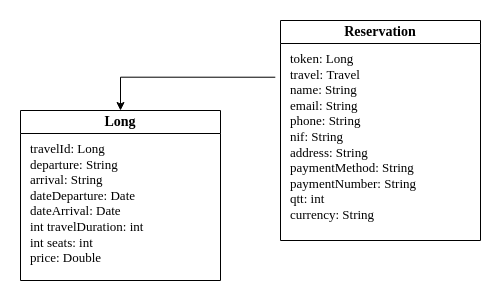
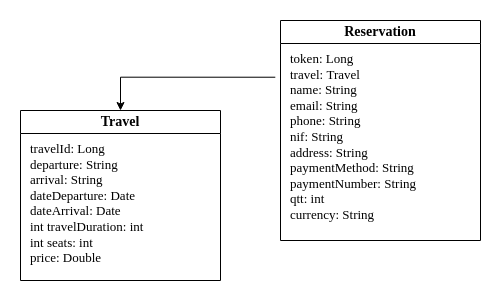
(121, 123) -> (121, 123)
